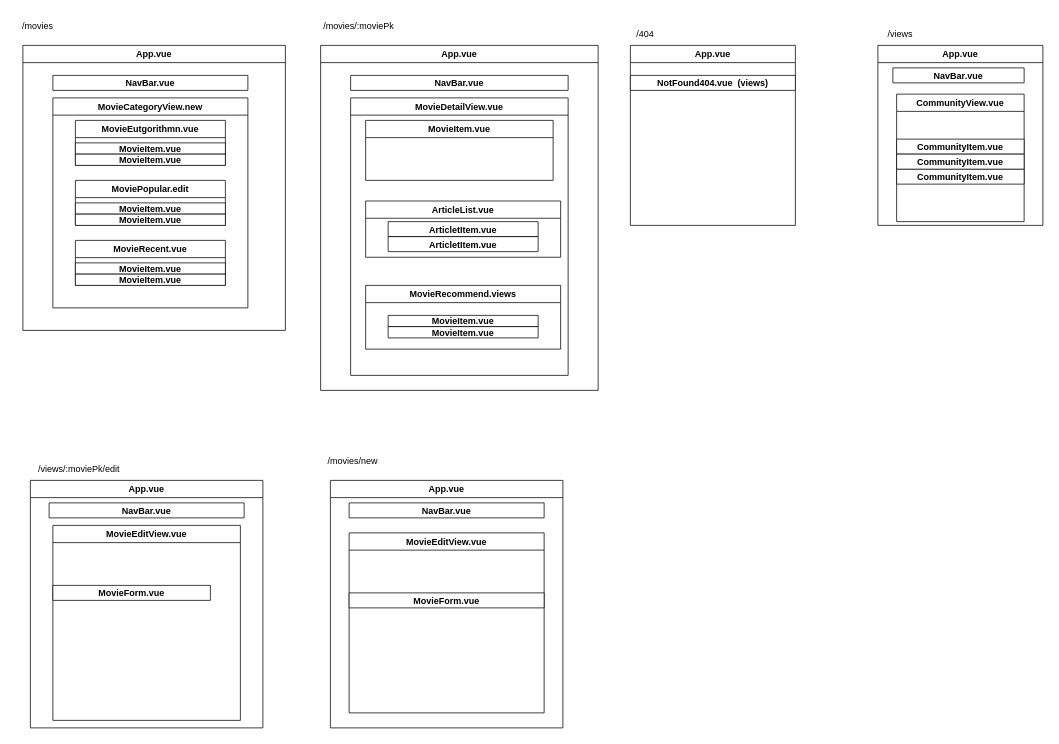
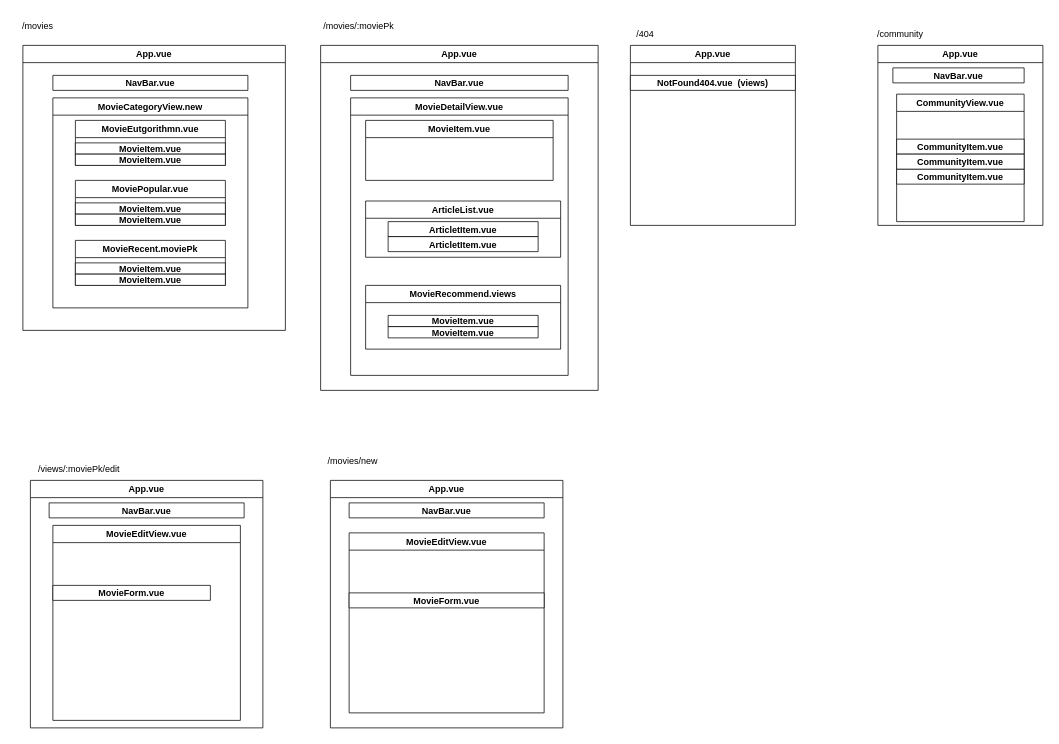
(900, 34) -> (900, 34)
(150, 189) -> (150, 189)
(150, 249) -> (150, 249)
